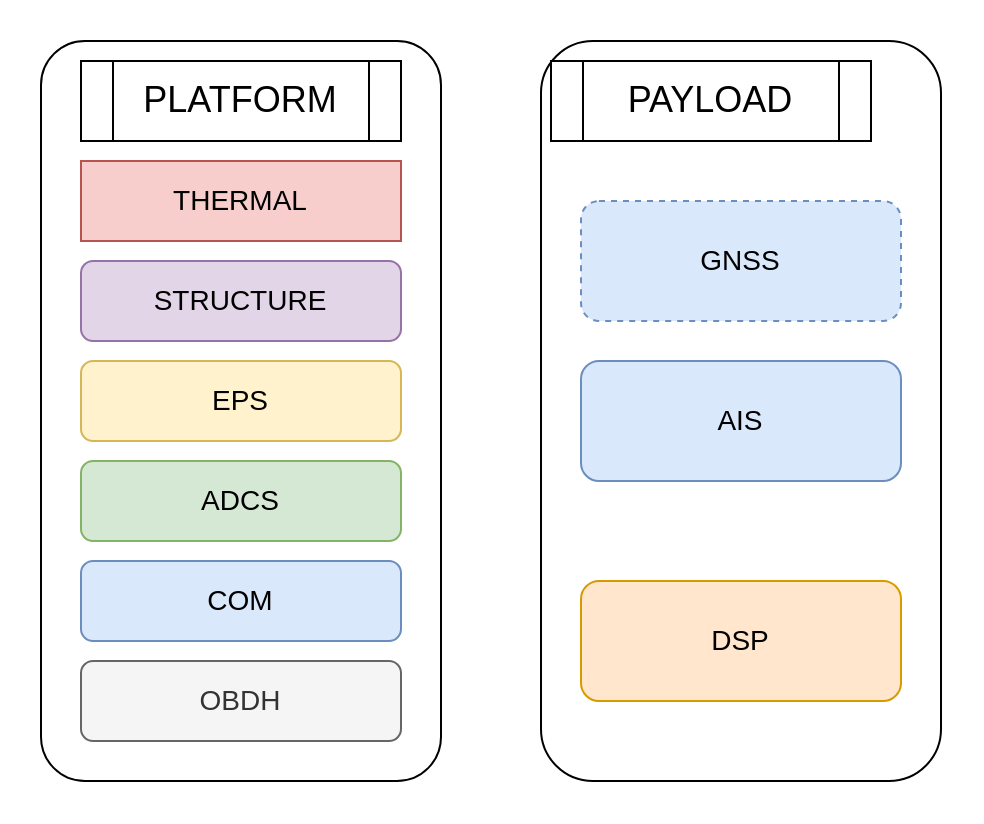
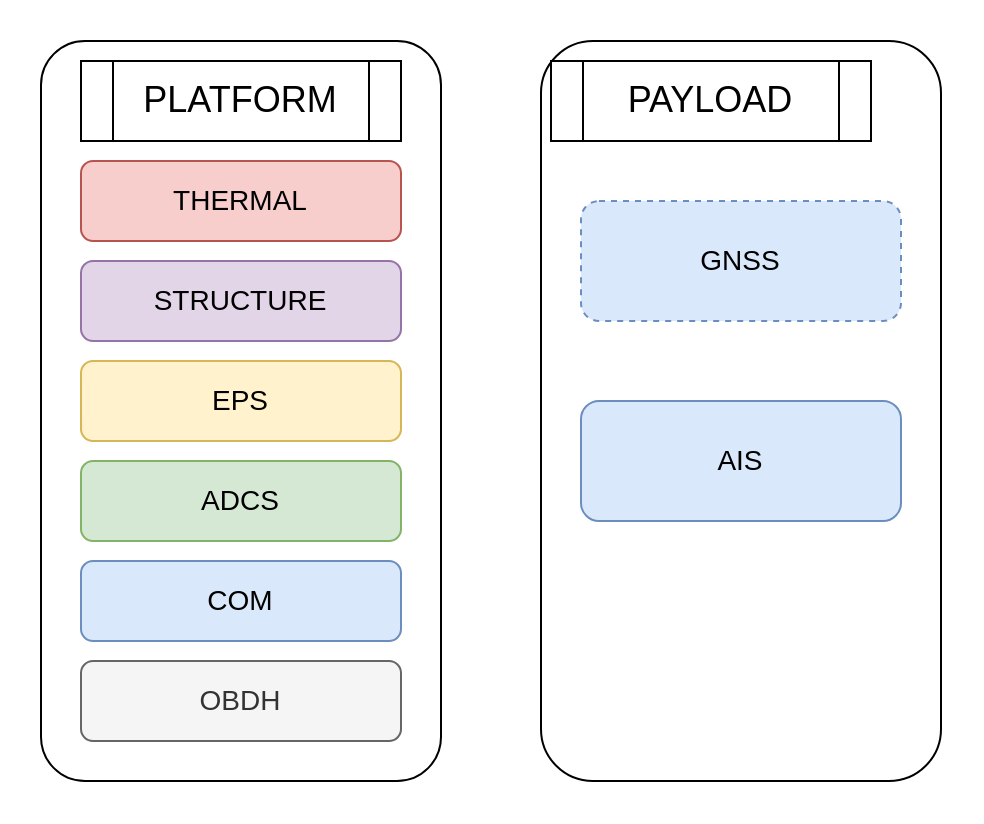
(241, 201) -> (241, 201)
(741, 421) -> (741, 461)
(741, 641) -> none
